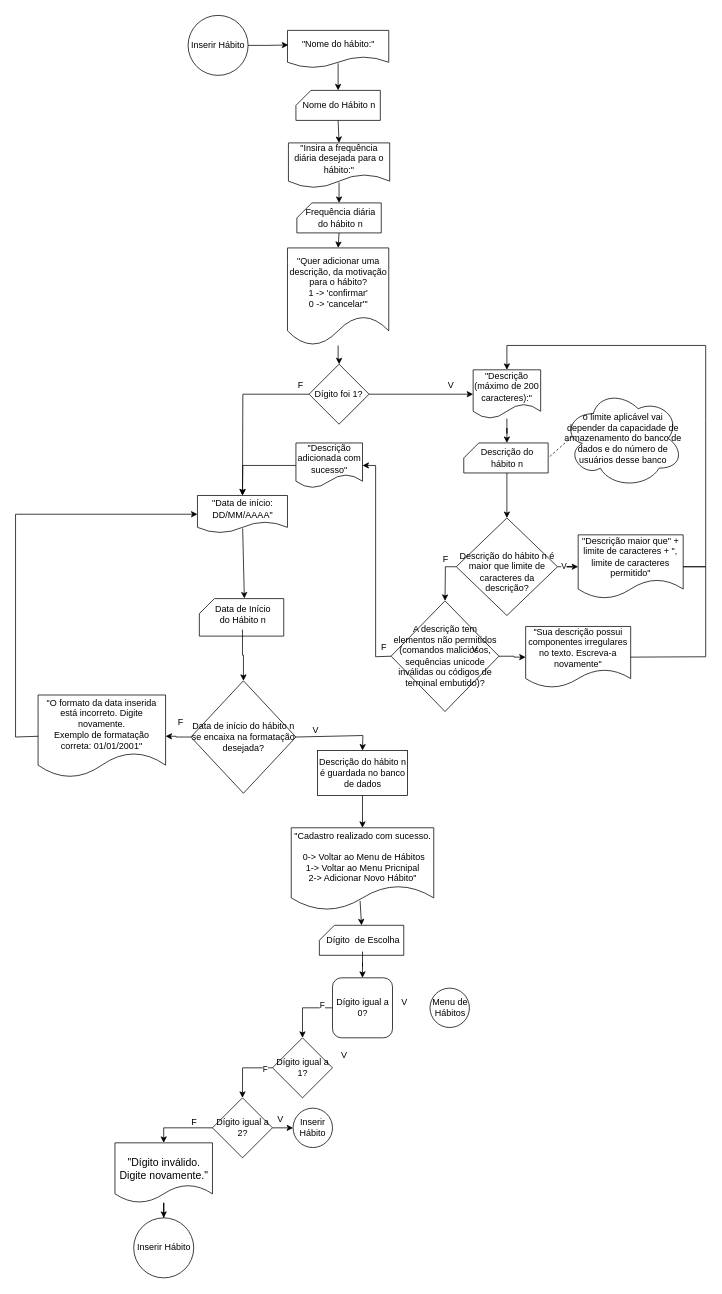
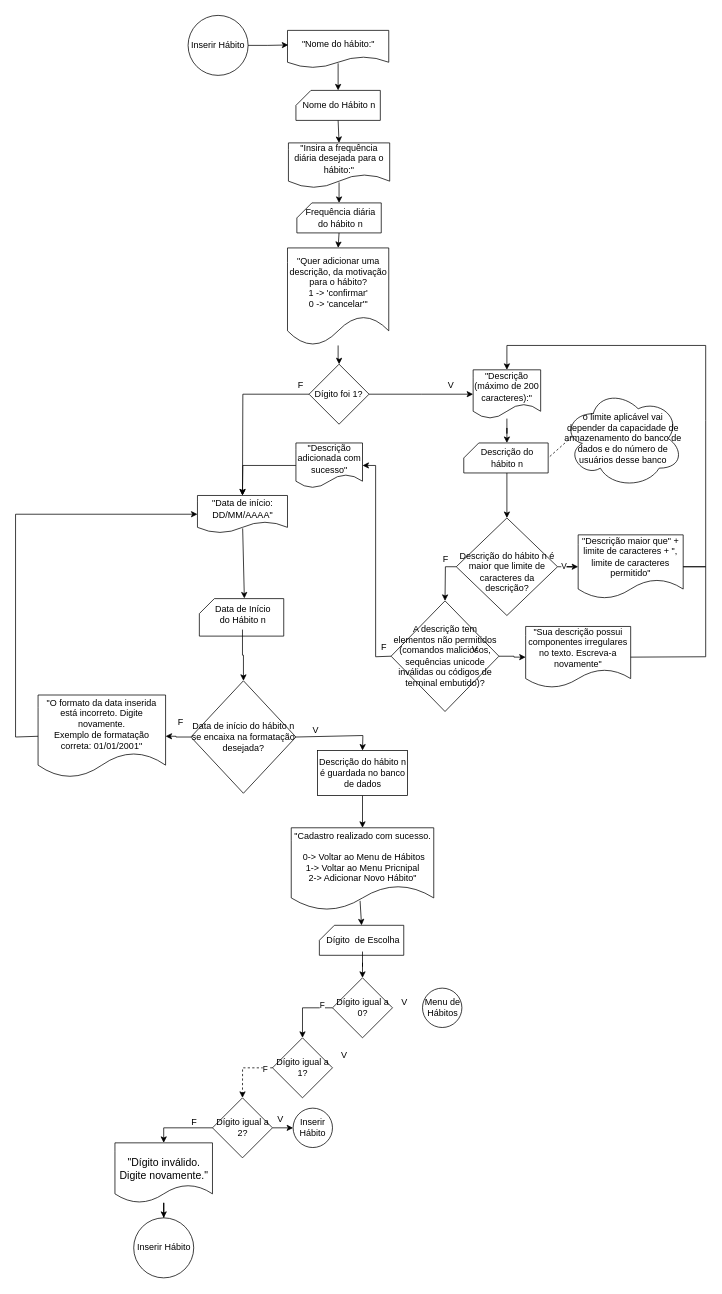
(362, 1008) -> (362, 1008)
(449, 1008) -> (442, 1008)
(244, 1068) -> (244, 1068)
